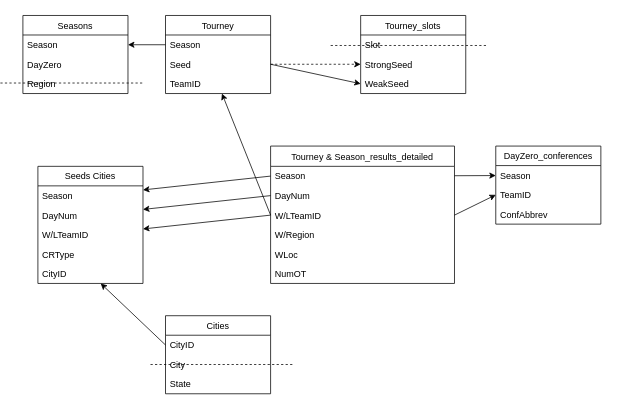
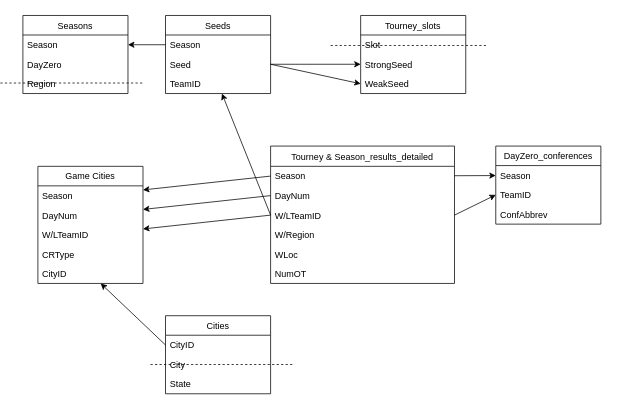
(218, 26) -> (218, 26)
(315, 64) -> (315, 64)
(90, 176) -> (90, 176)
